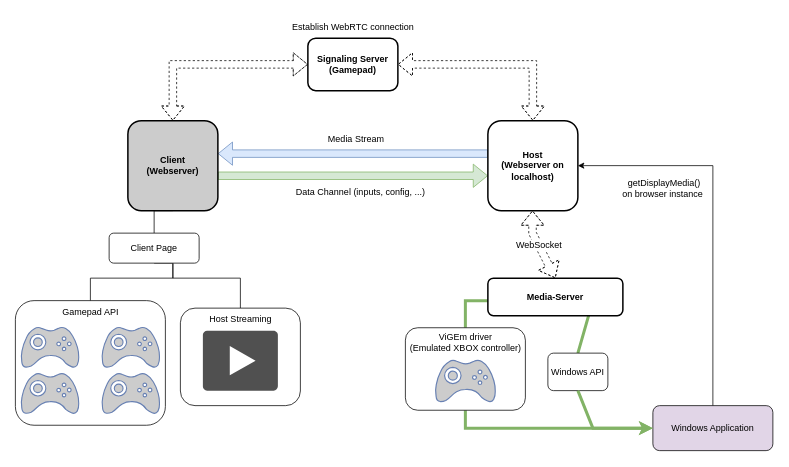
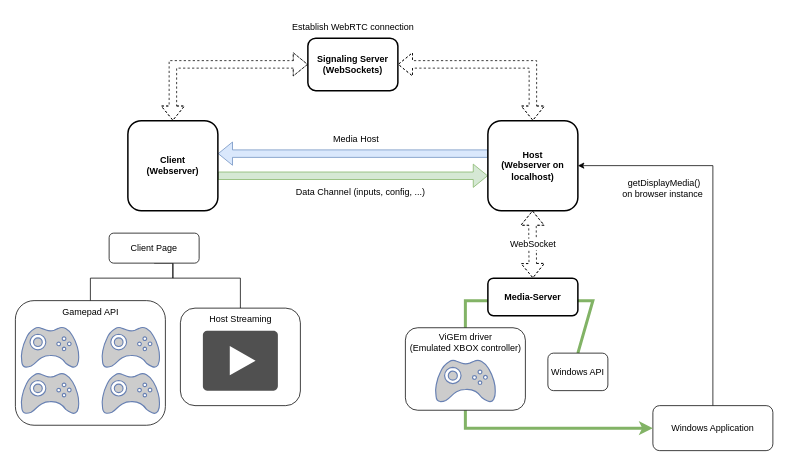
(353, 64) -> (353, 64)
(356, 139) -> (356, 139)
(173, 165) -> (173, 165)
(154, 221) -> none
(555, 297) -> (533, 297)
(585, 407) -> none
(713, 428) -> (713, 428)
